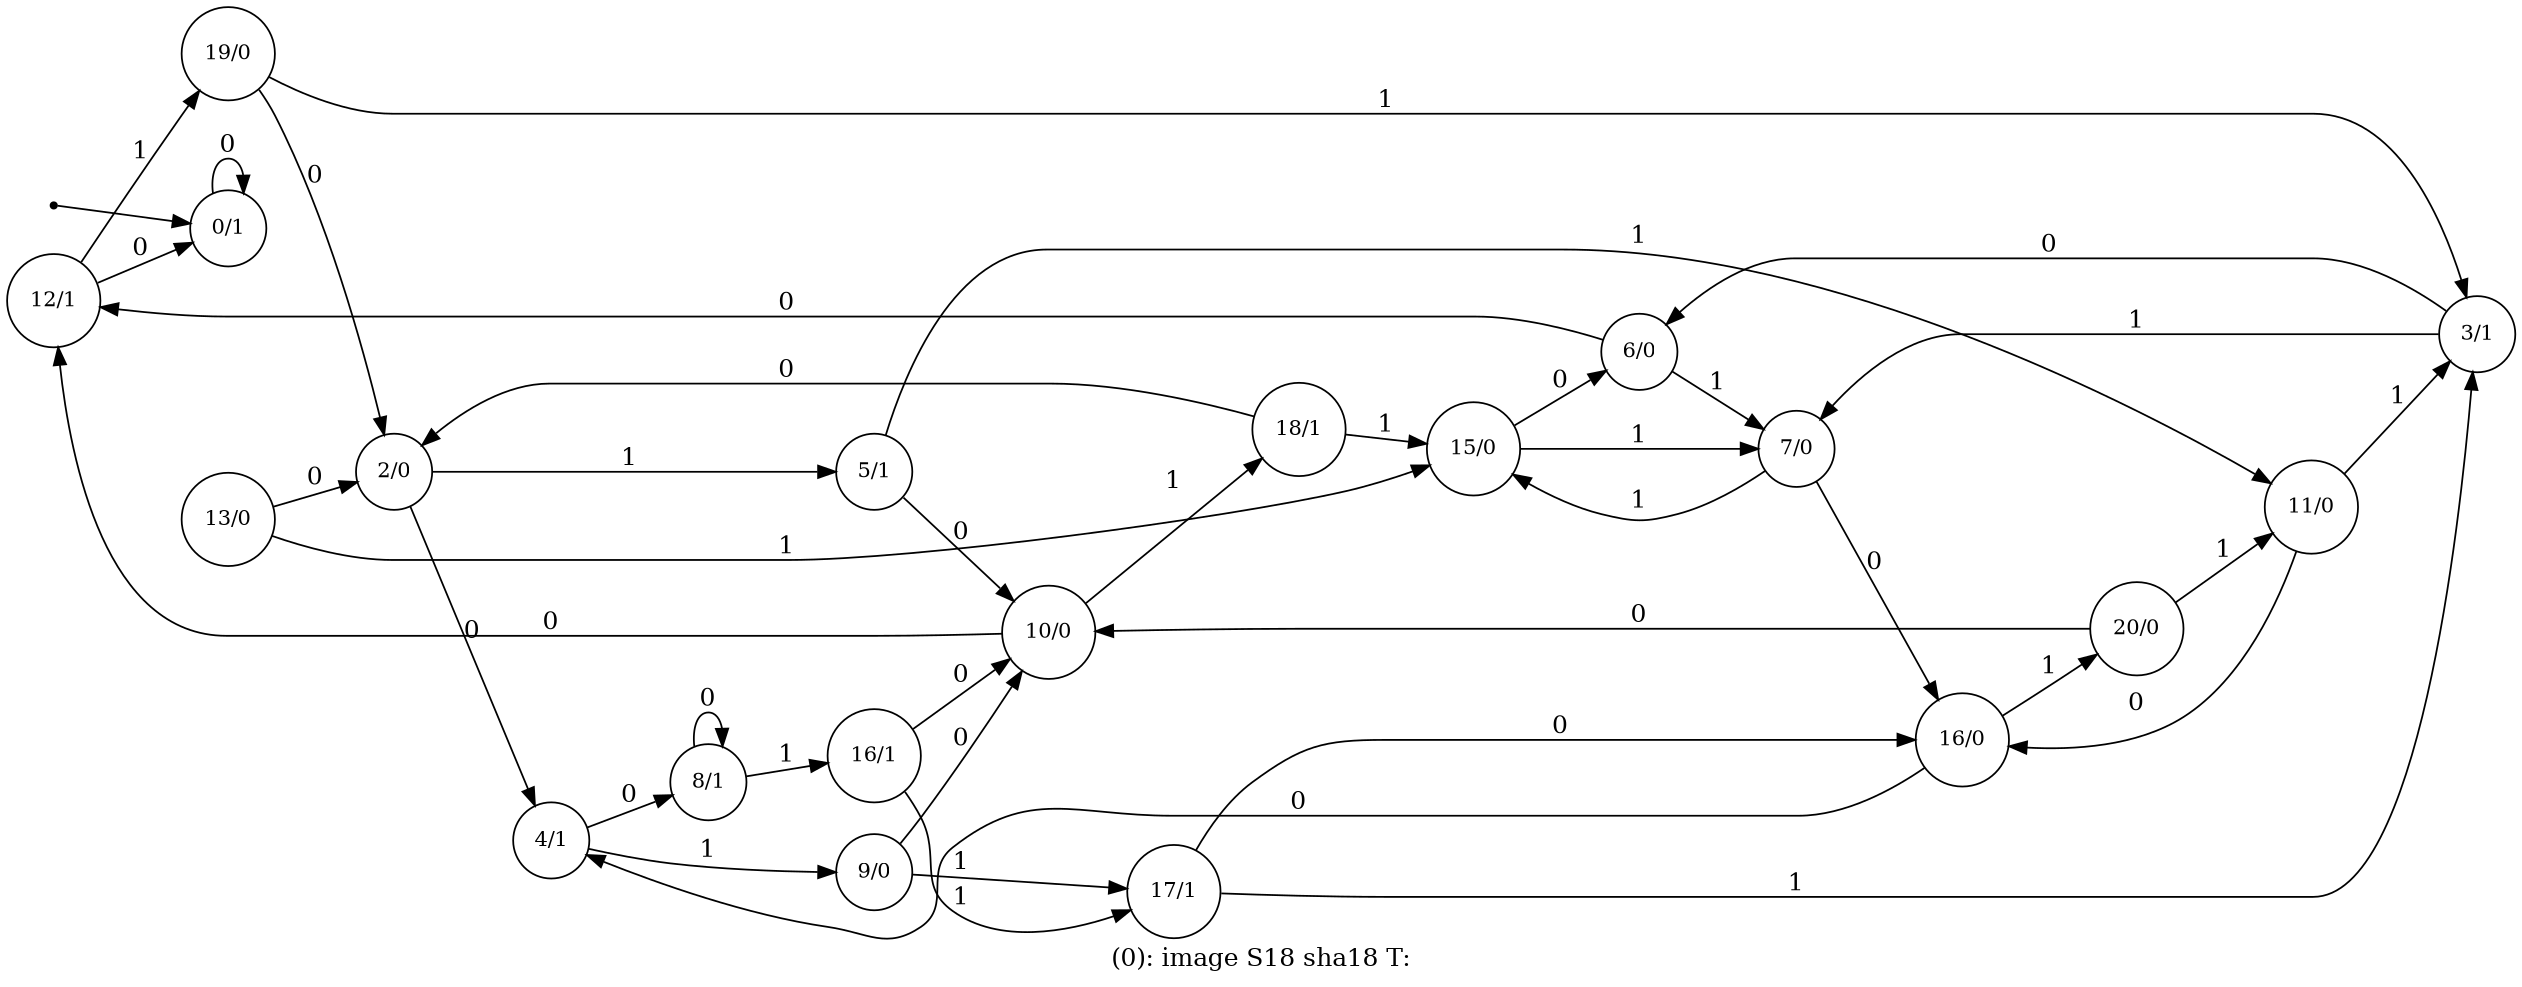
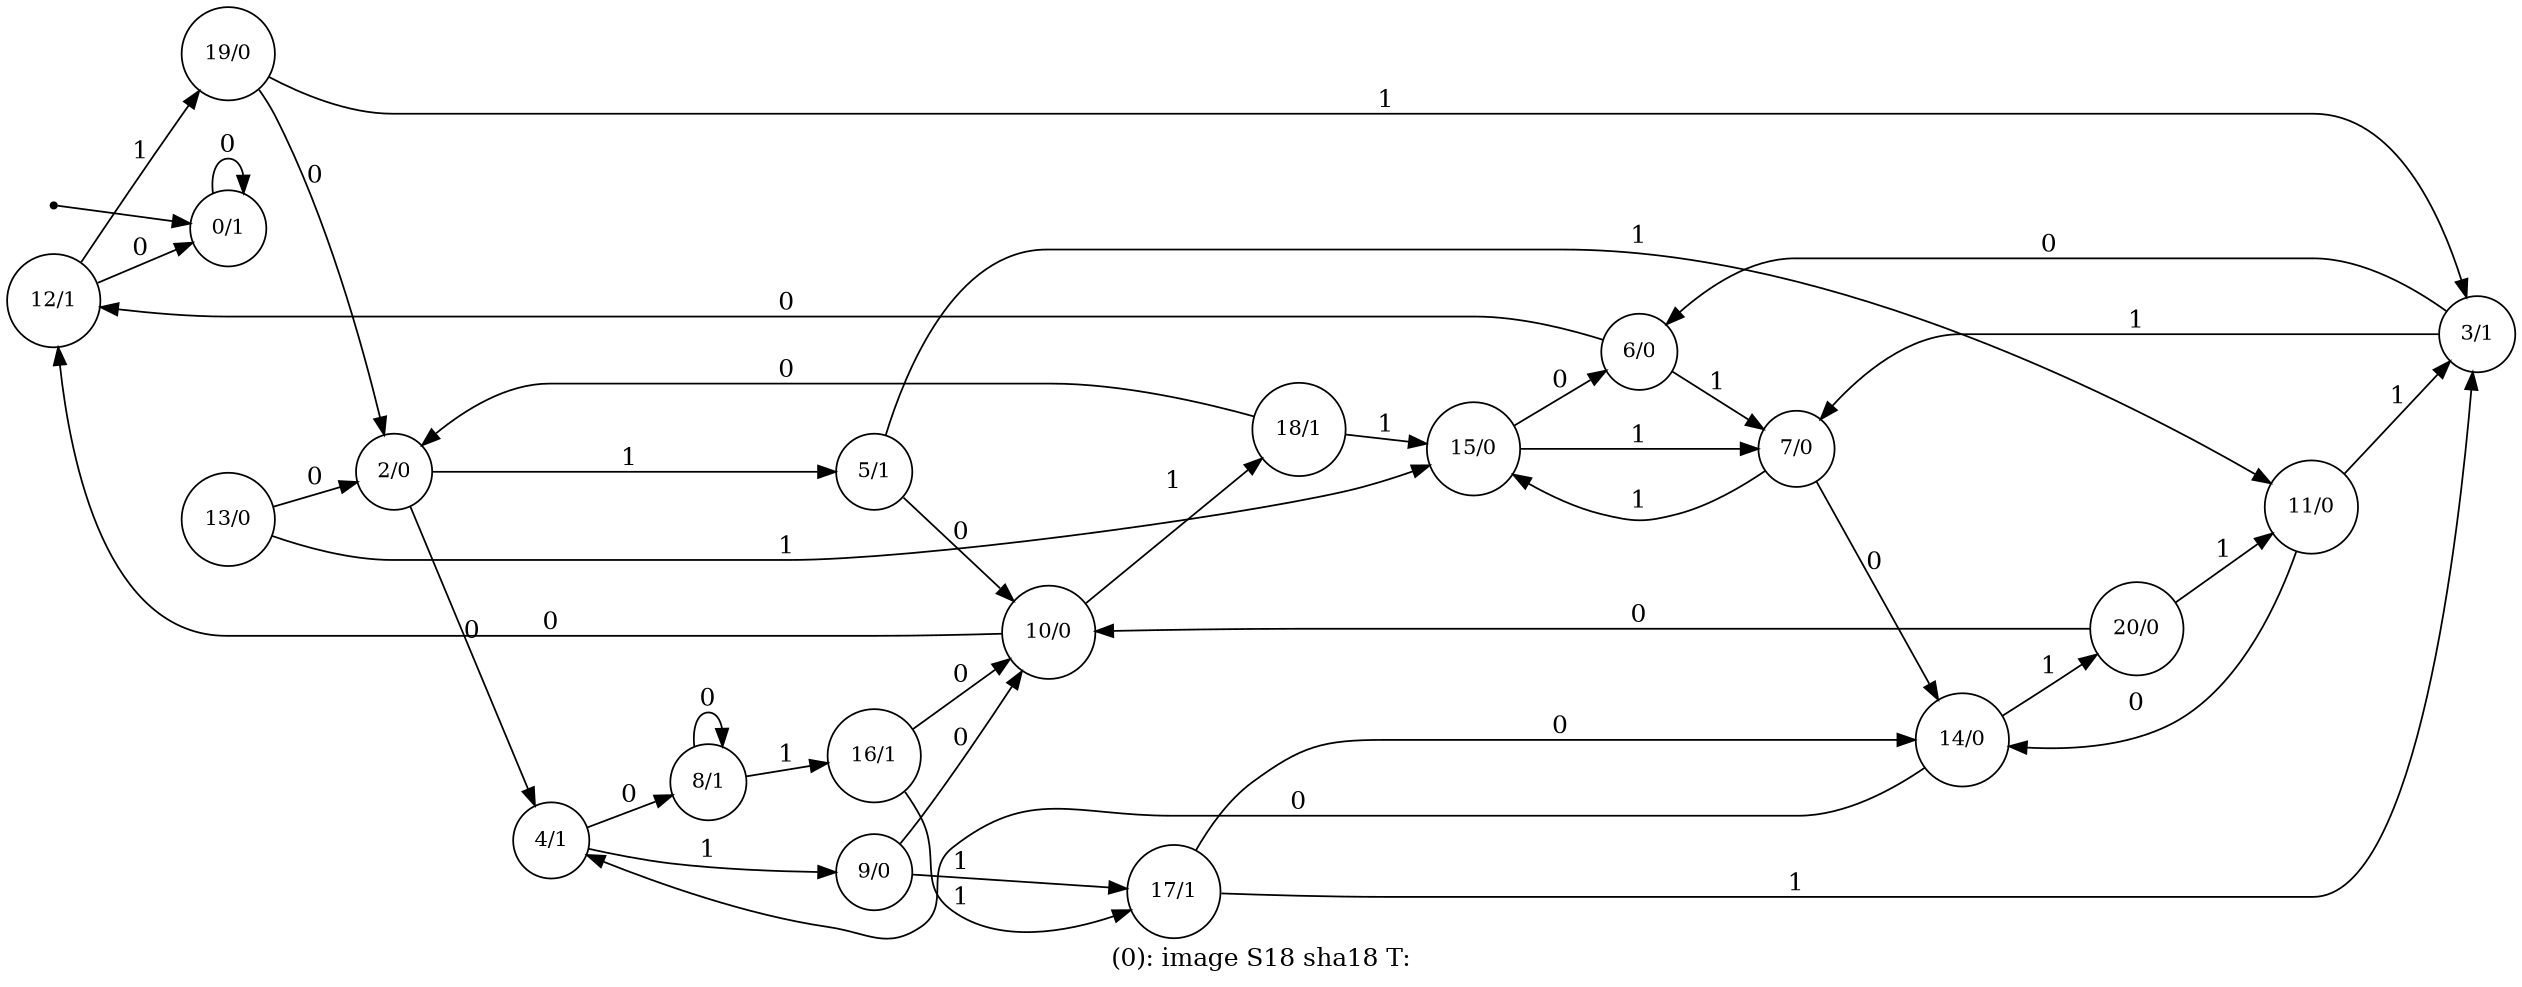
(1962, 740) -> (1962, 740)
